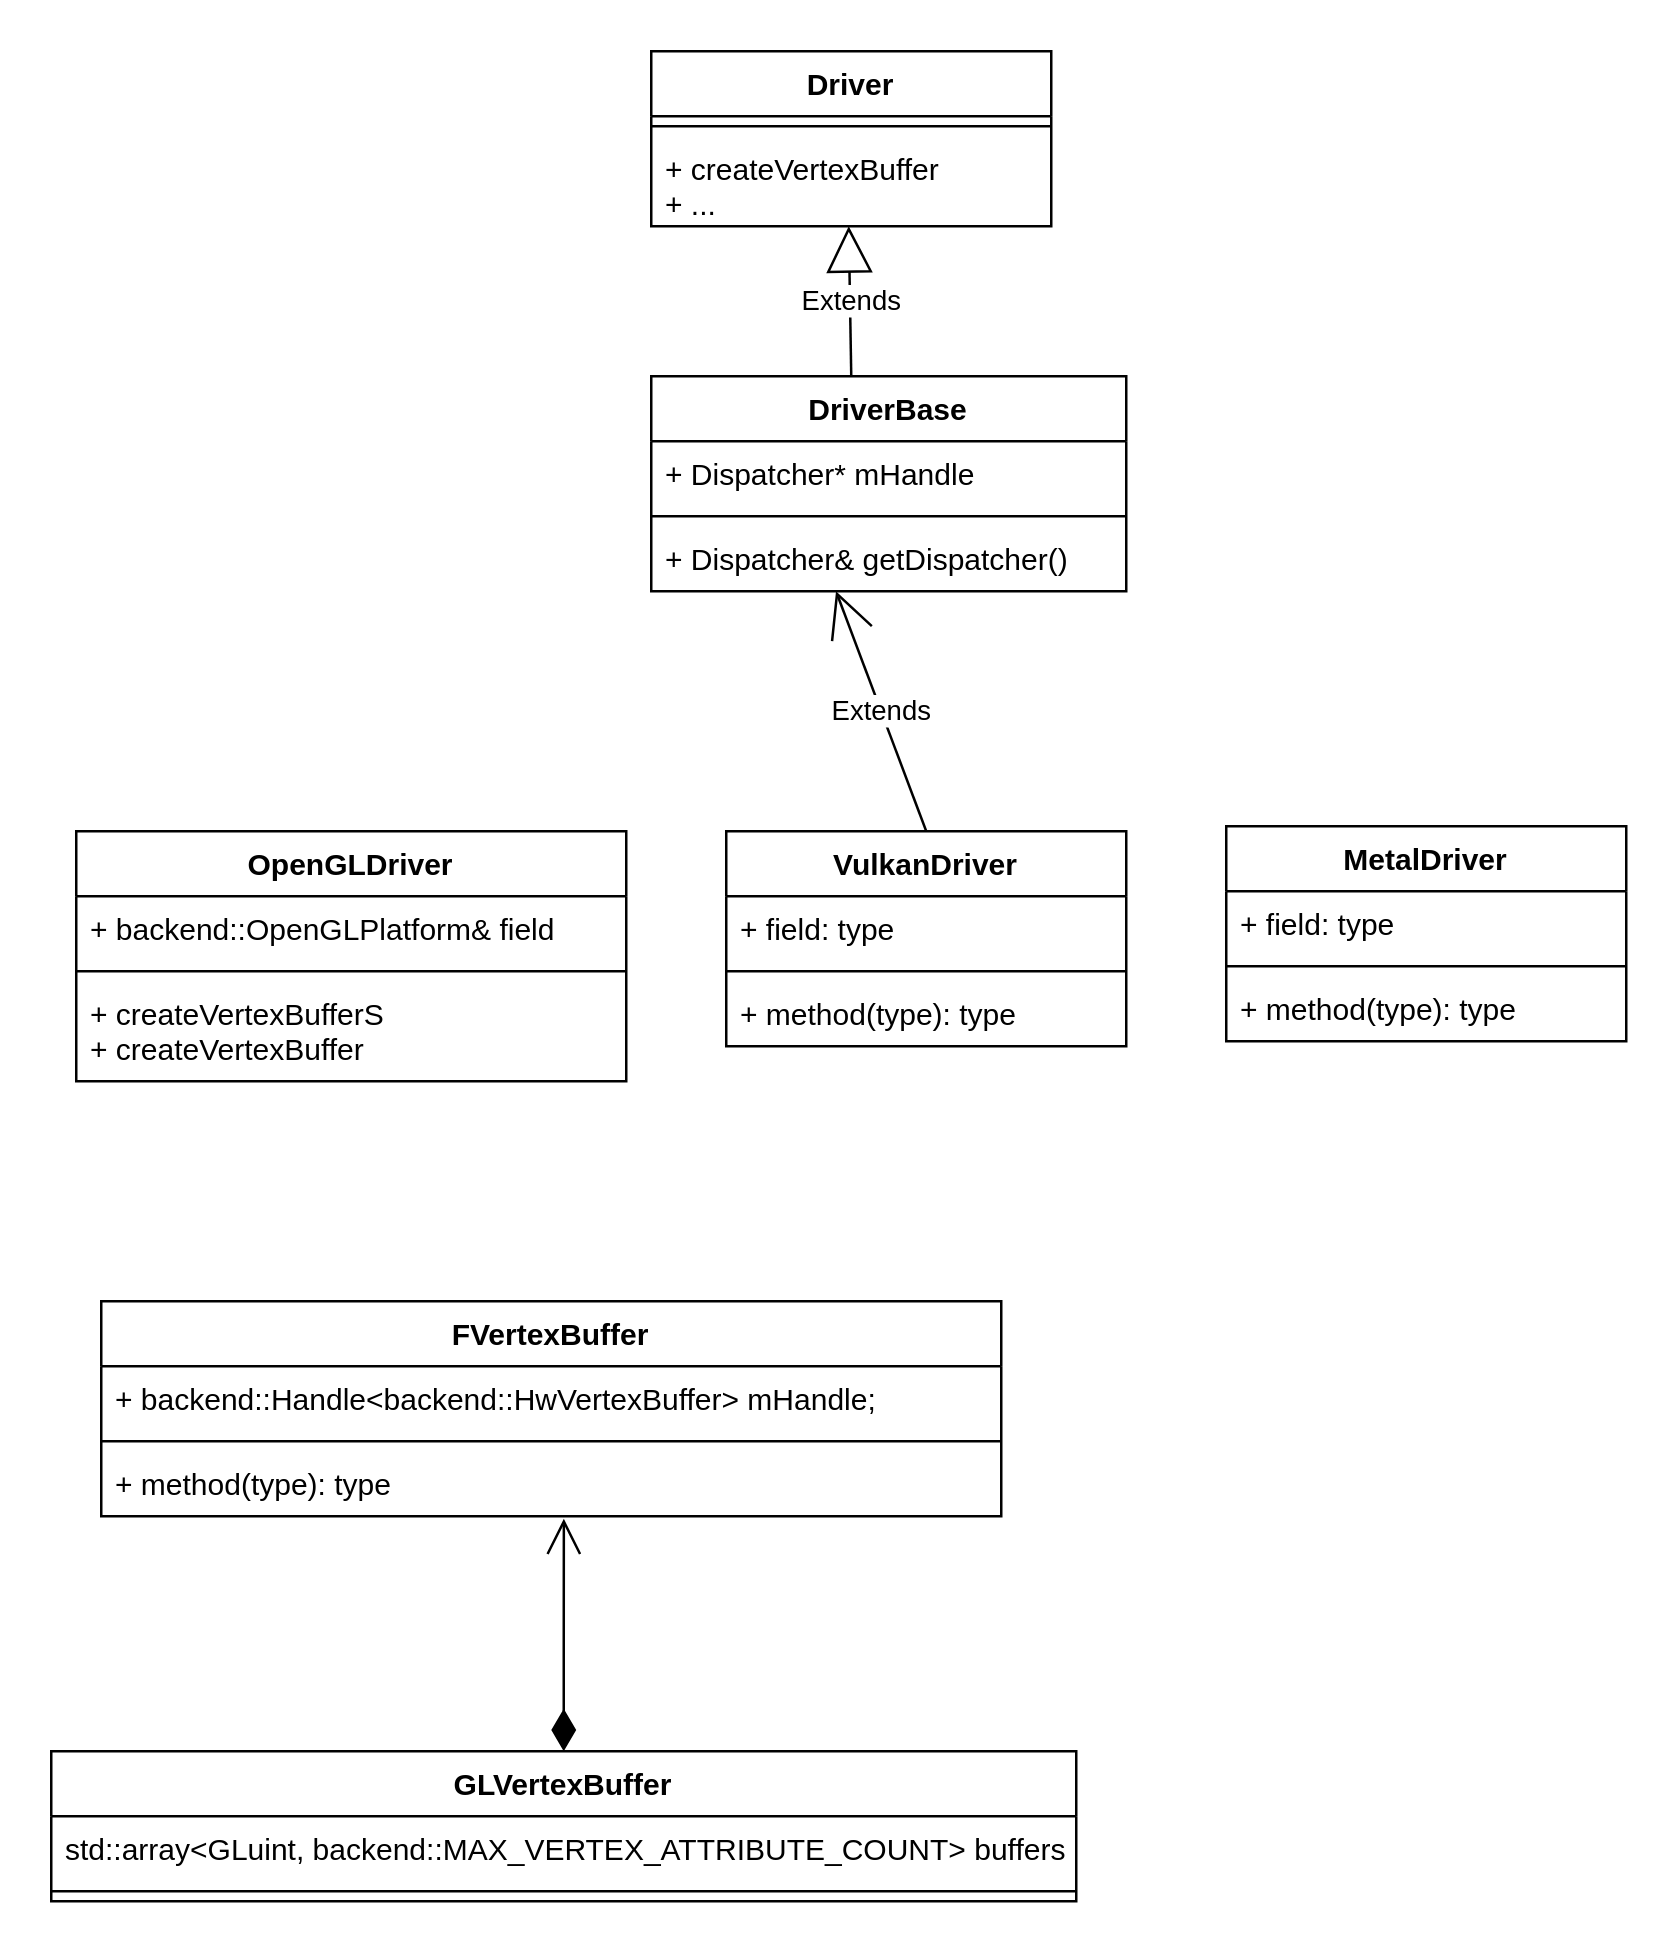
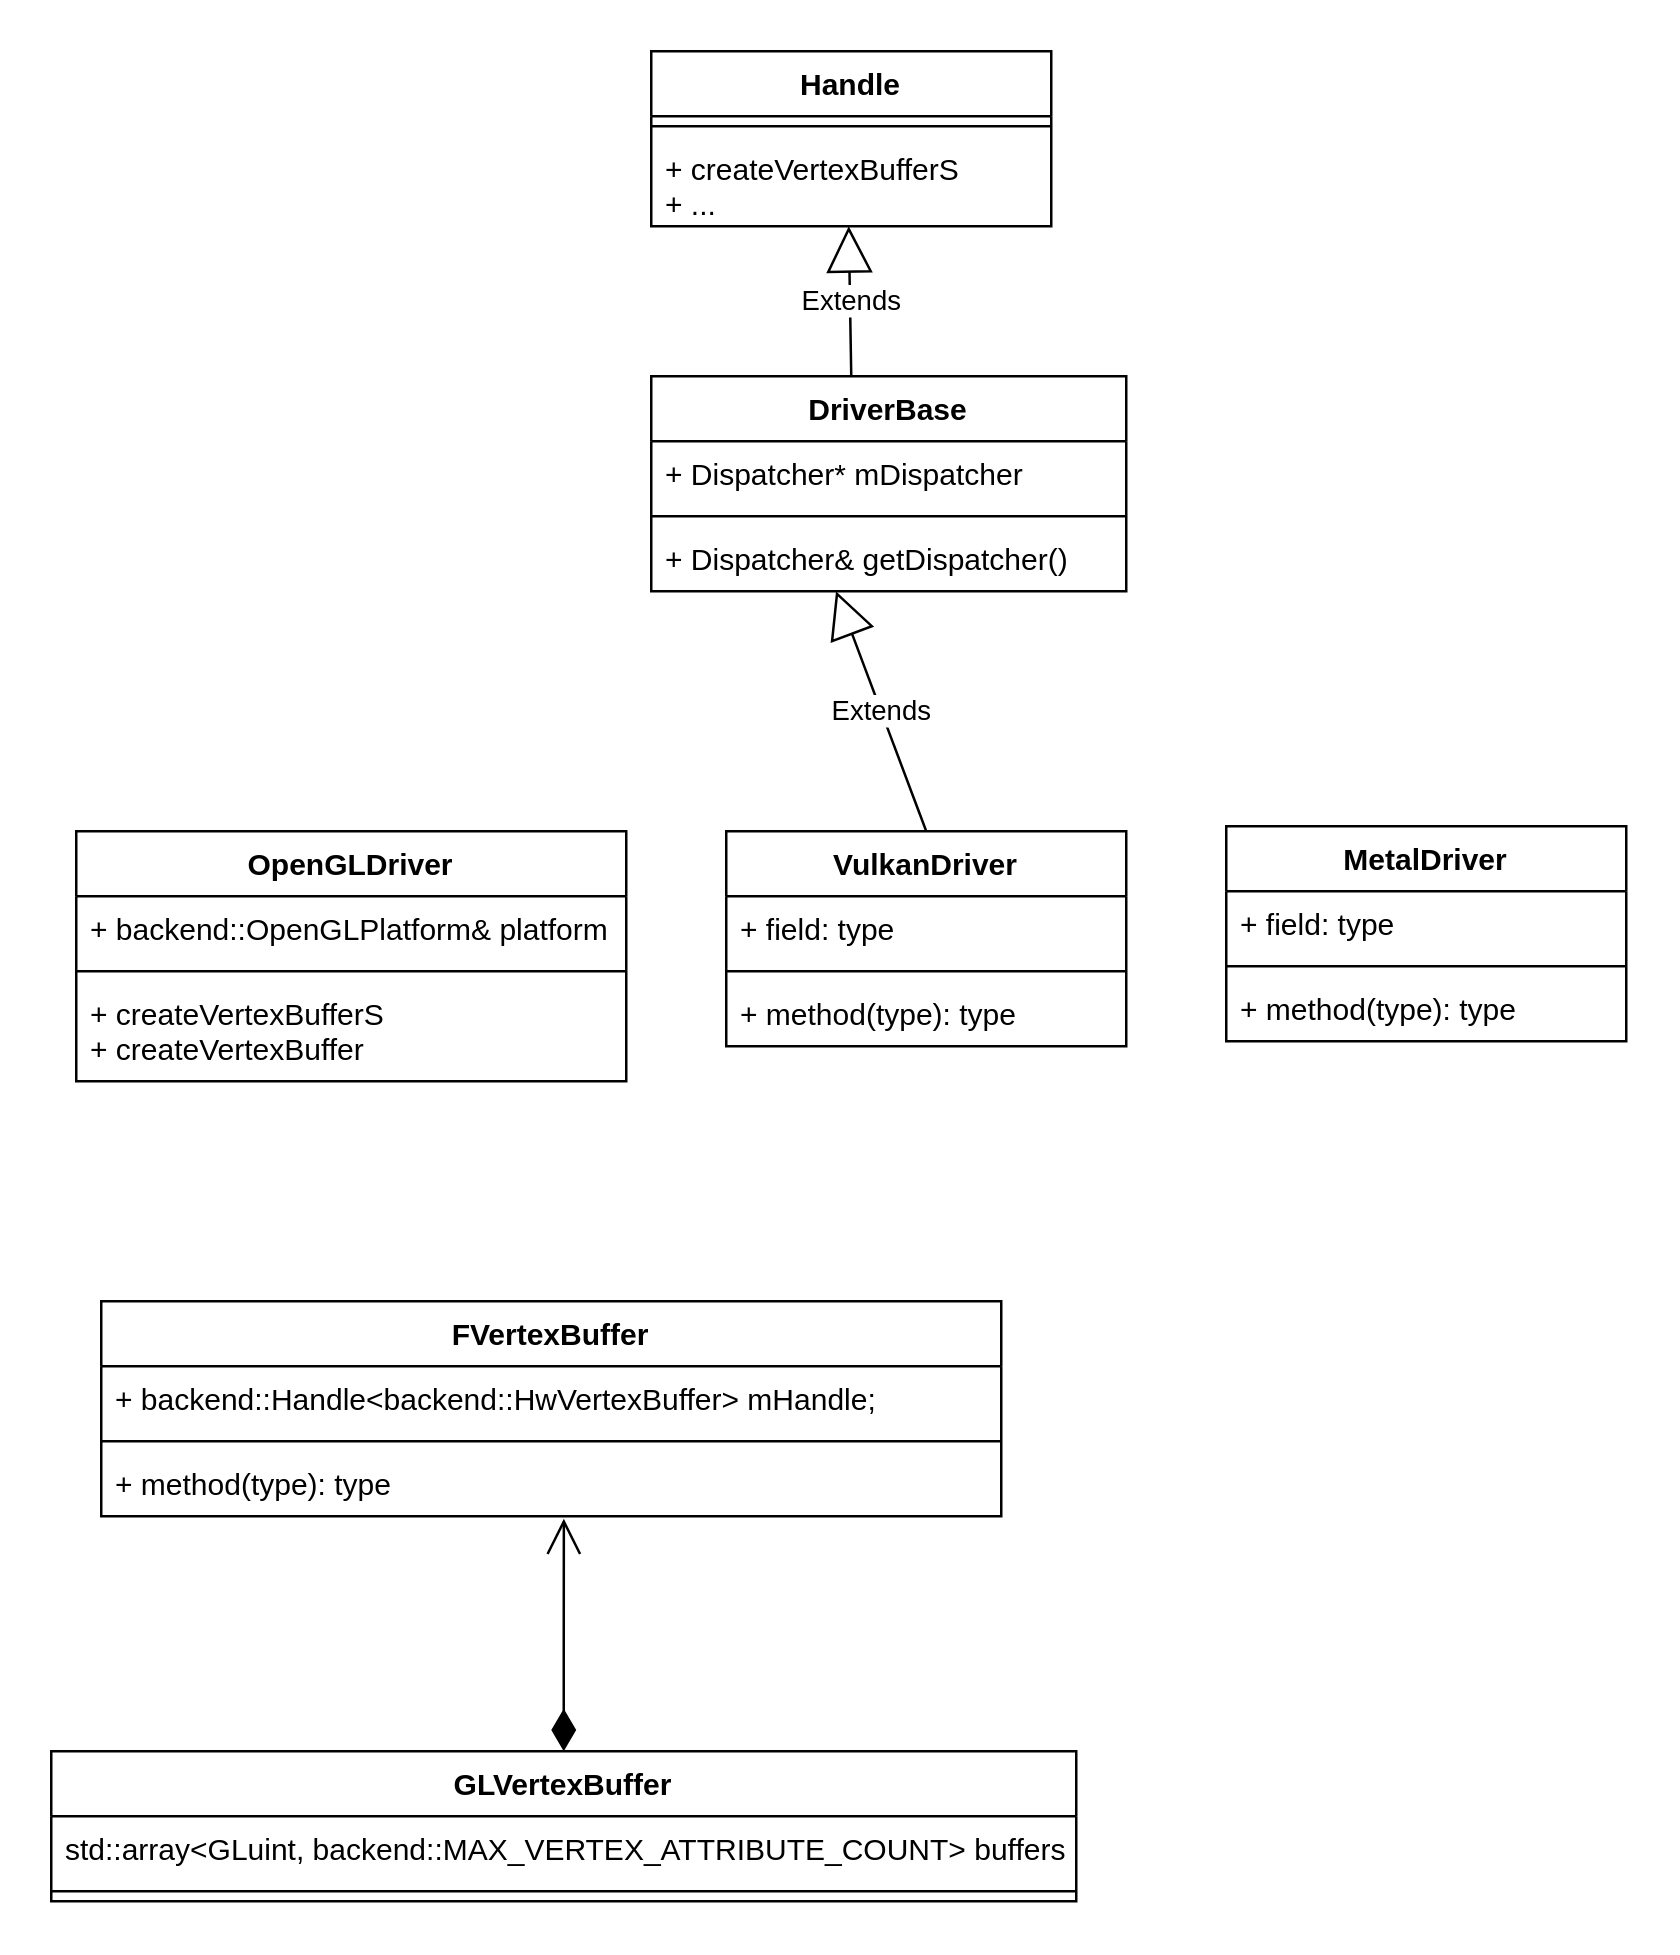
(850, 85) -> (850, 85)
(833, 170) -> (841, 170)
(830, 475) -> (863, 475)
(845, 616) -> (852, 635)
(335, 930) -> (365, 930)
